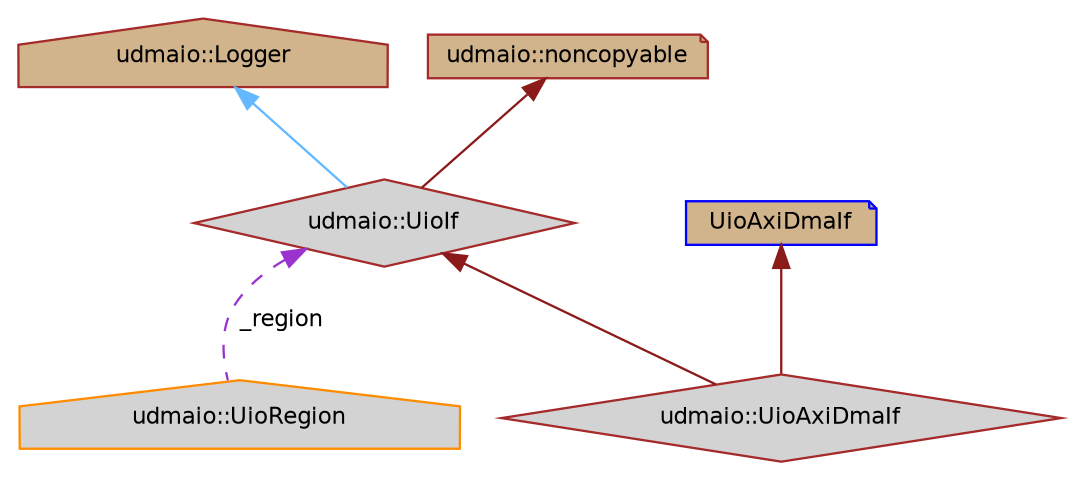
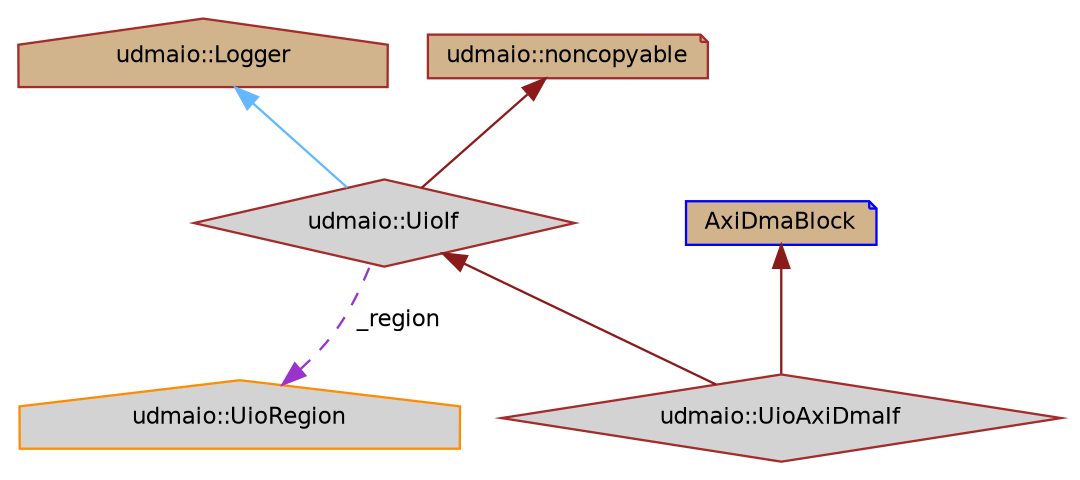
(781, 223) -> (781, 223)
(232, 309) -> (342, 321)
